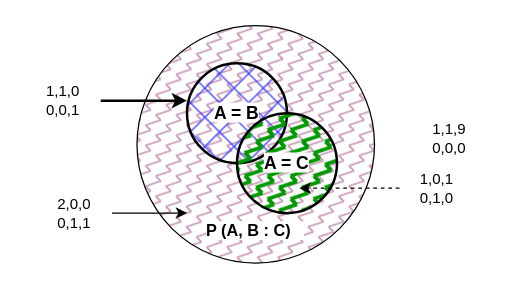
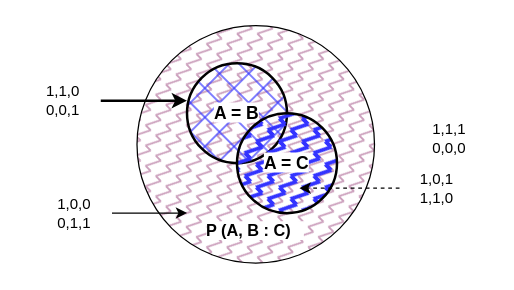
(449, 138) -> (449, 138)
(287, 163) -> (287, 163)
(437, 188) -> (437, 188)
(74, 213) -> (74, 213)
